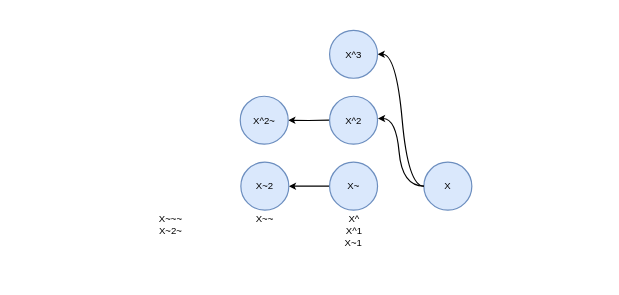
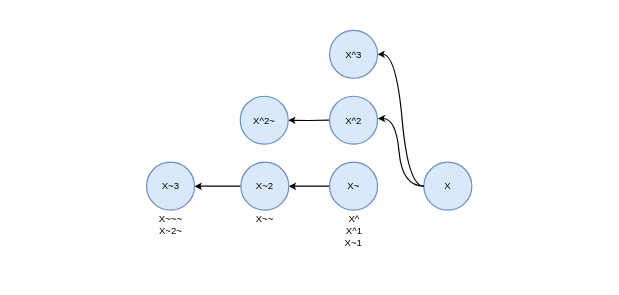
none -> (171, 186)
none -> (221, 186)
